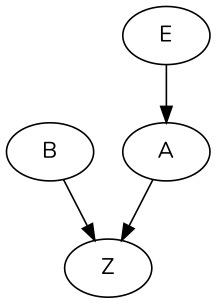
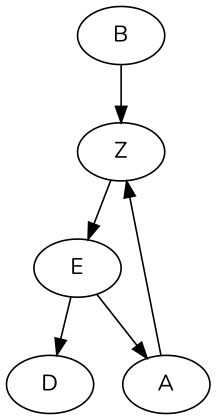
none -> (102, 202)
none -> (50, 384)
